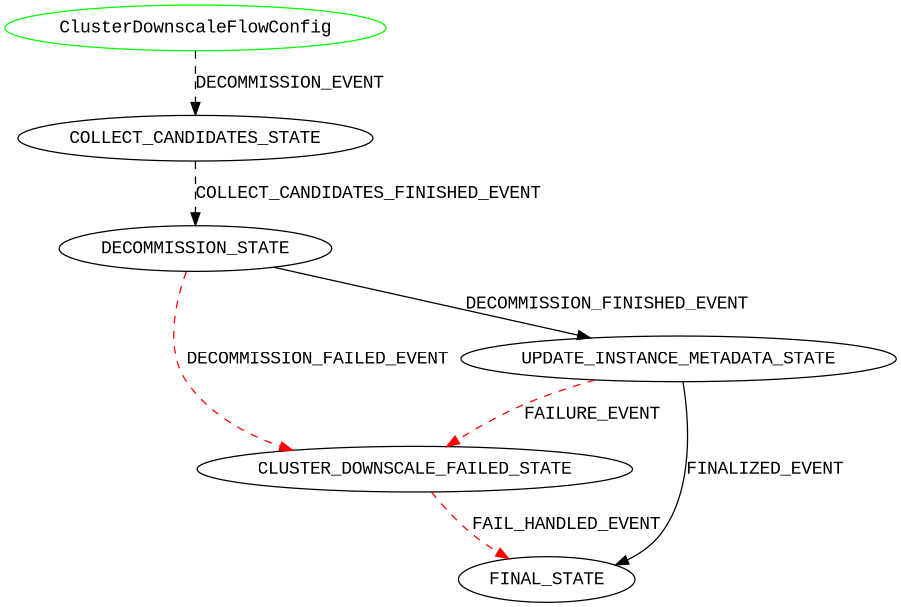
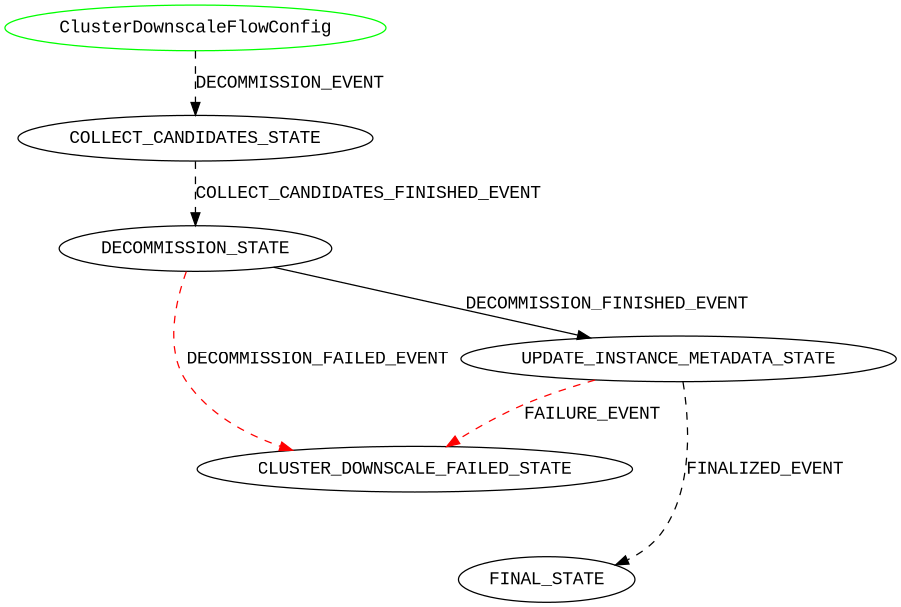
(683, 481) -> (683, 481)
(462, 525) -> none
